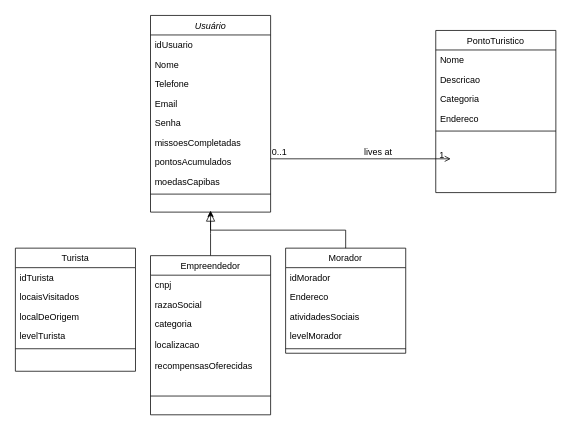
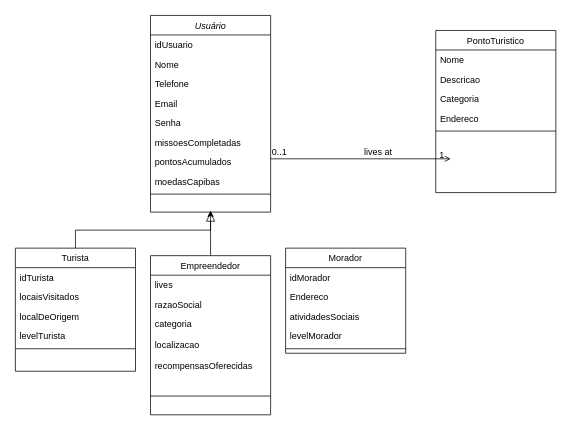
none -> (132, 230)
(288, 230) -> none
(165, 285) -> (165, 285)
